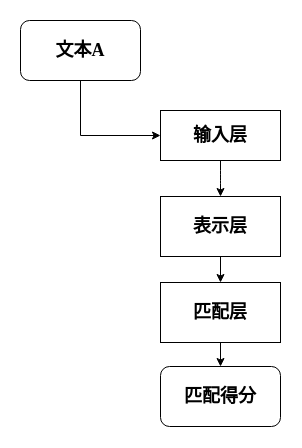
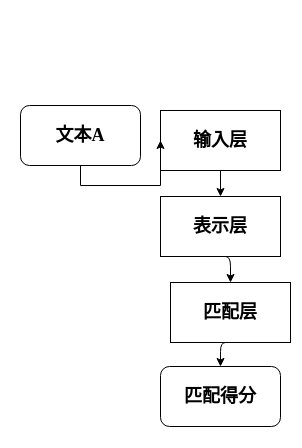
(81, 51) -> (81, 136)
(221, 136) -> (221, 141)
(221, 313) -> (231, 313)
